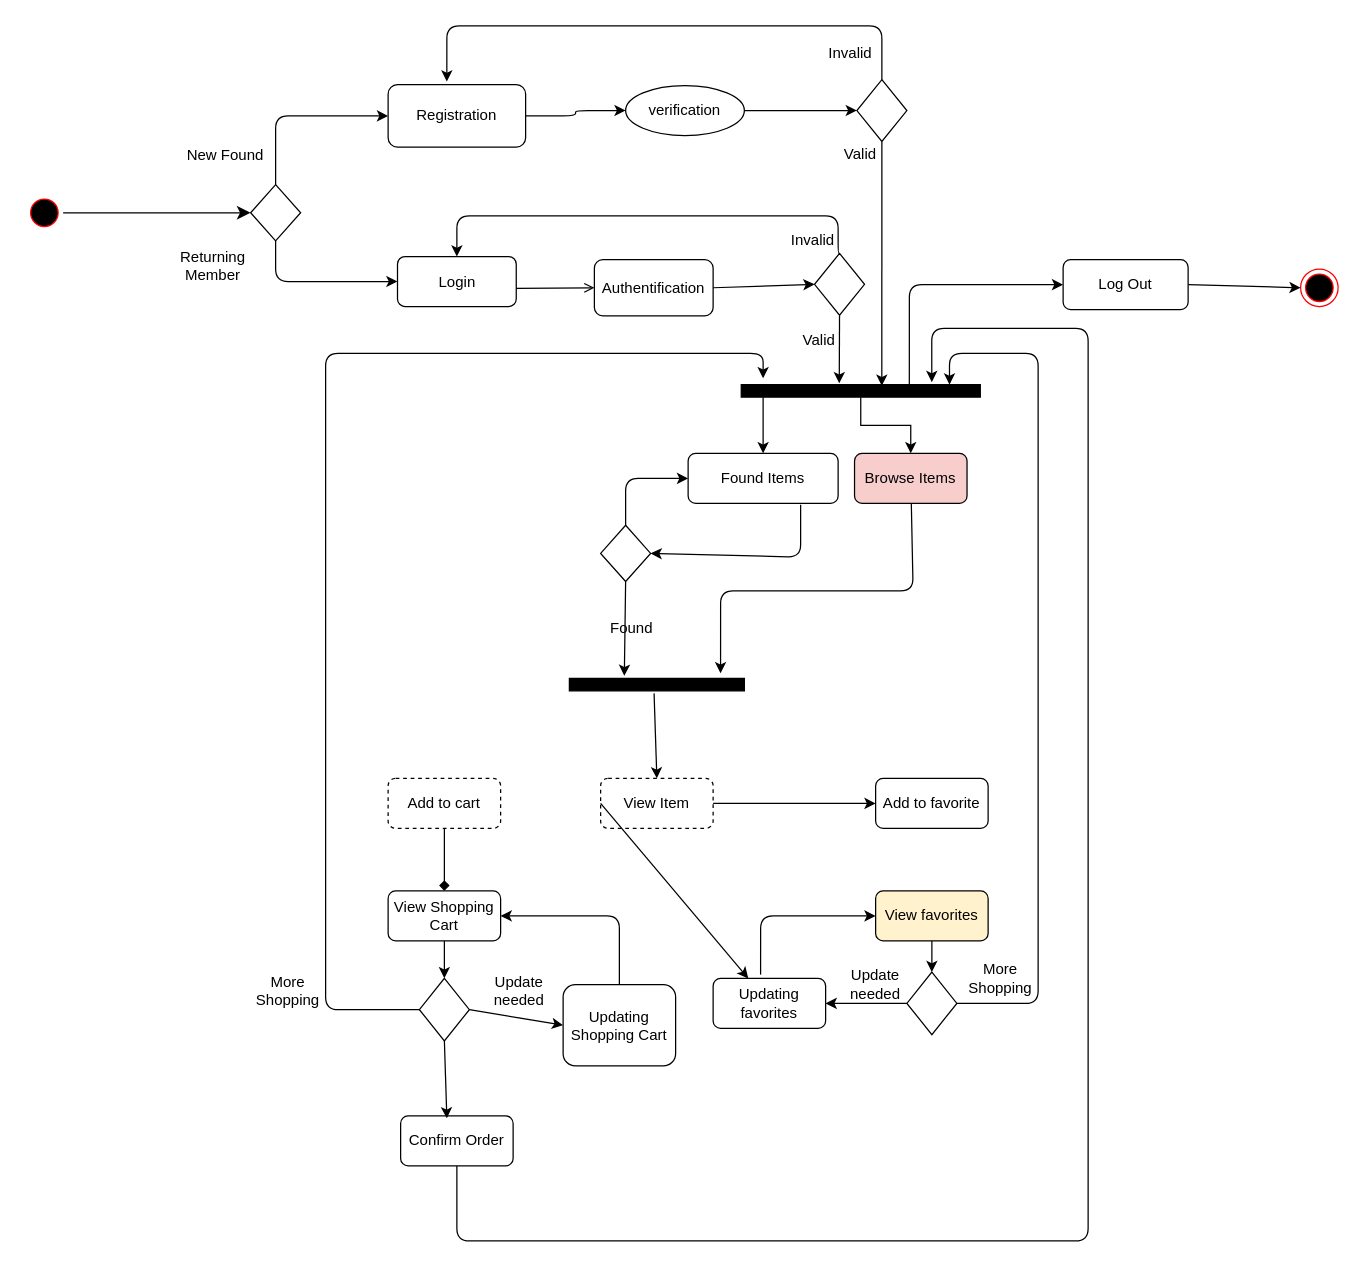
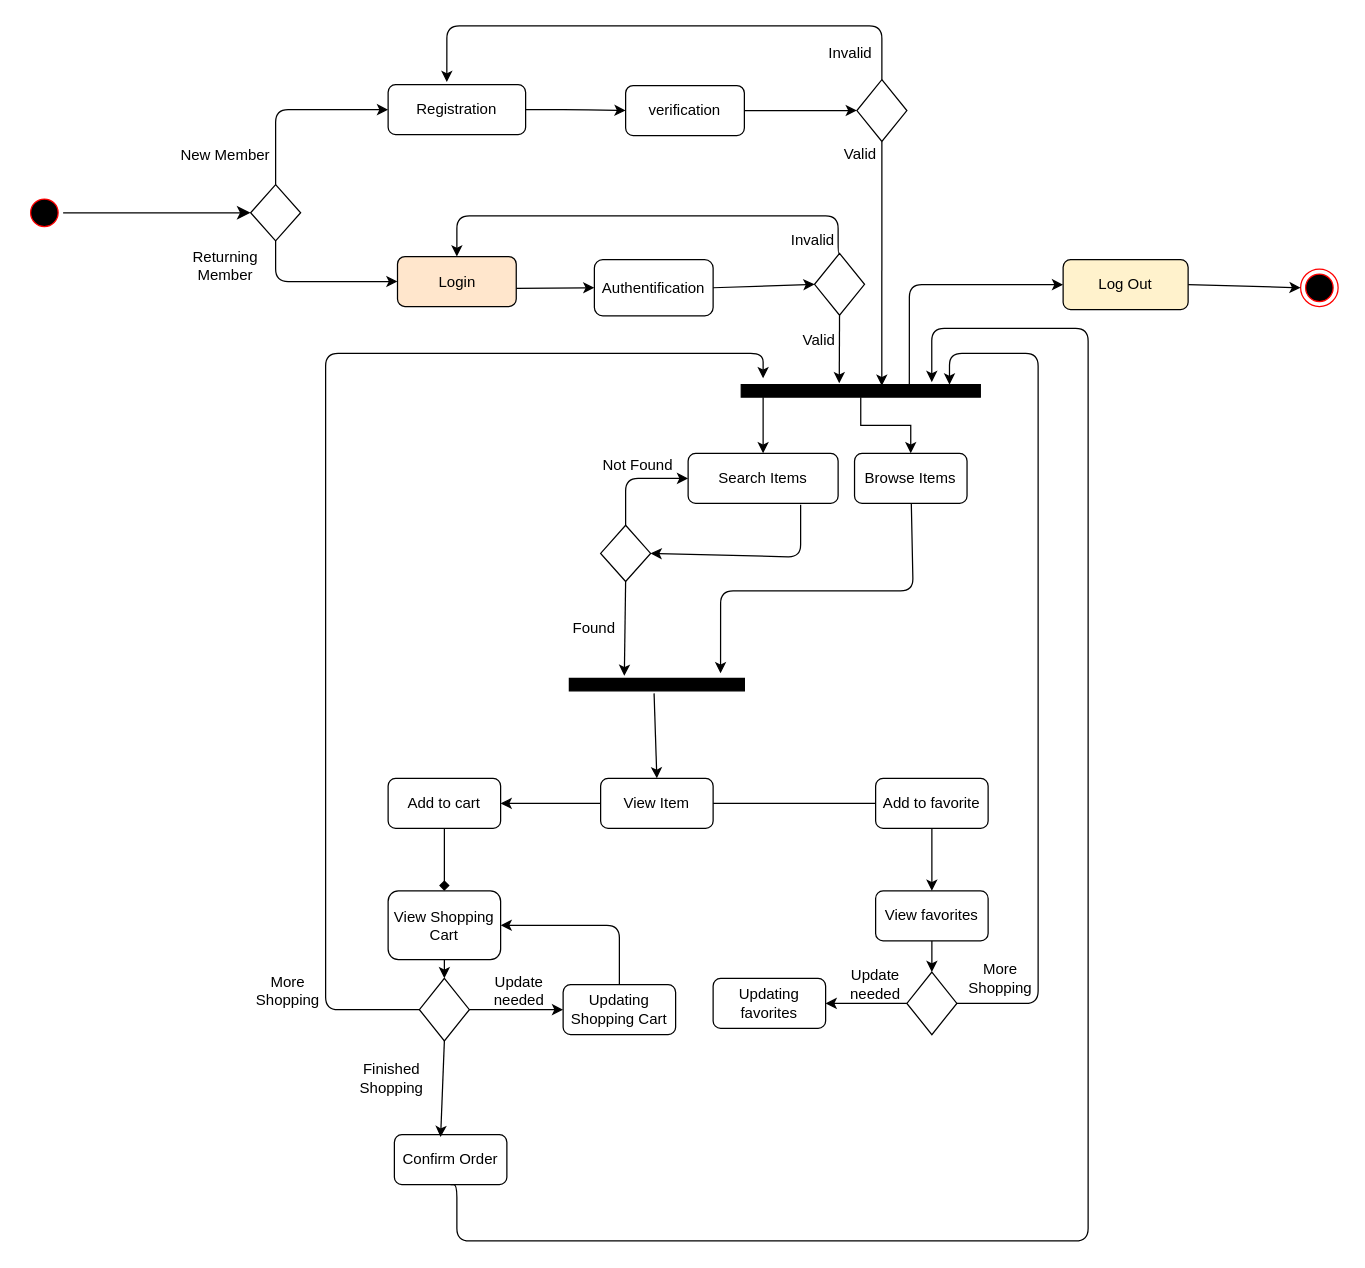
(685, 110) -> (685, 110)
(457, 116) -> (457, 109)
(226, 156) -> (226, 156)
(213, 266) -> (226, 266)
(457, 281) -> (457, 281)
(1126, 284) -> (1126, 284)
(586, 288) -> (584, 288)
none -> (638, 466)
(763, 478) -> (763, 478)
(911, 478) -> (911, 478)
(632, 628) -> (594, 628)
(444, 803) -> (444, 803)
(657, 803) -> (657, 803)
(866, 803) -> (869, 803)
none -> (932, 855)
(672, 887) -> (555, 803)
(444, 916) -> (444, 925)
(790, 916) -> none
(932, 916) -> (932, 916)
(619, 1025) -> (619, 1009)
none -> (391, 1078)
(457, 1141) -> (451, 1159)
